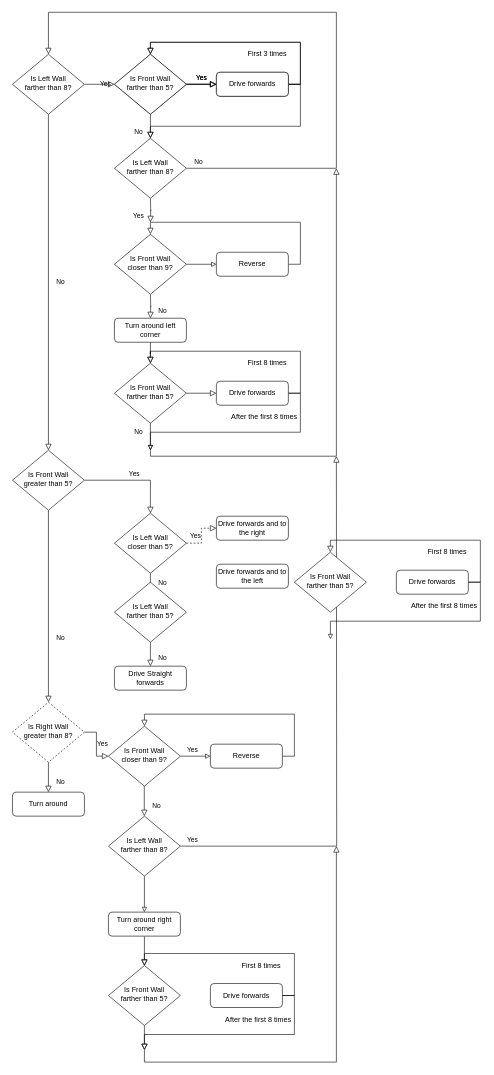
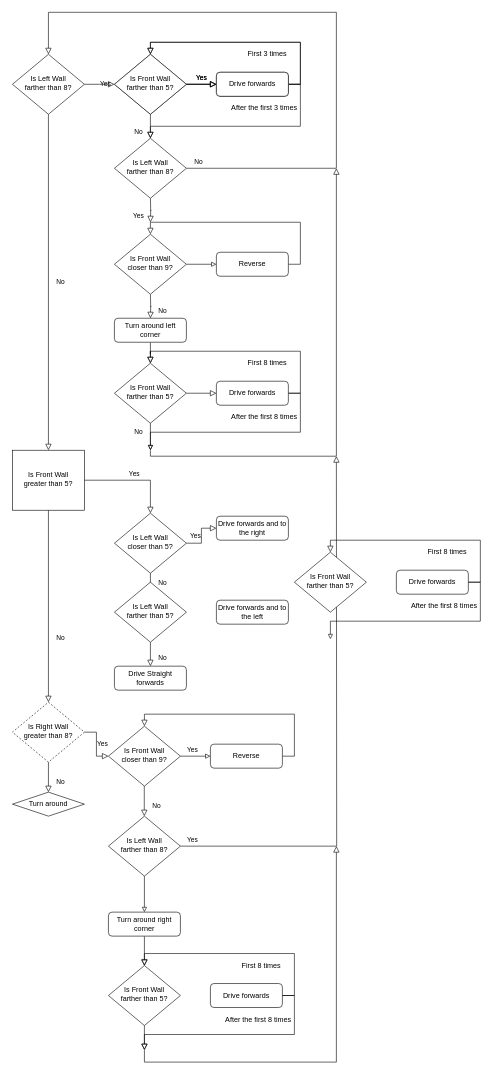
none -> (264, 108)
(48, 480) -> (48, 480)
(201, 539) -> (201, 539)
(252, 576) -> (252, 612)
(48, 804) -> (48, 804)
